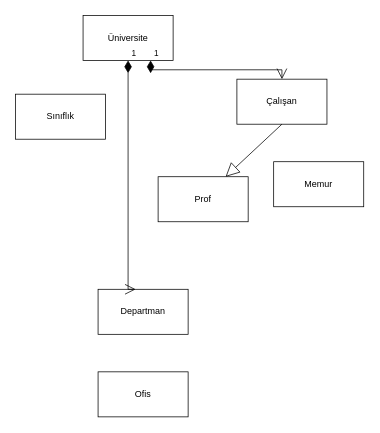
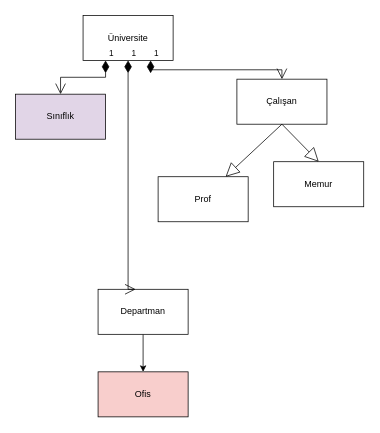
none -> (77, 77)
(60, 117) -> (60, 117)
none -> (295, 138)
none -> (143, 365)
(143, 394) -> (143, 394)
